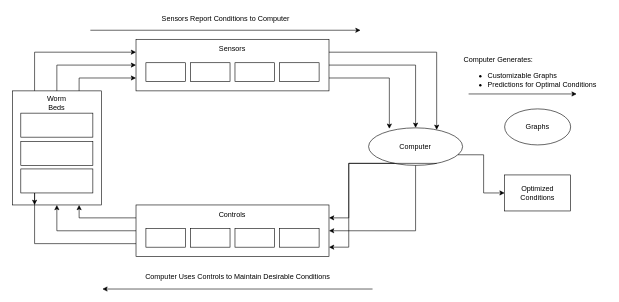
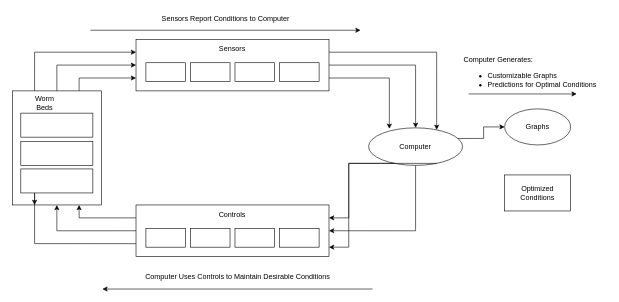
(57, 103) -> (45, 103)
none -> (477, 138)
(483, 174) -> none
